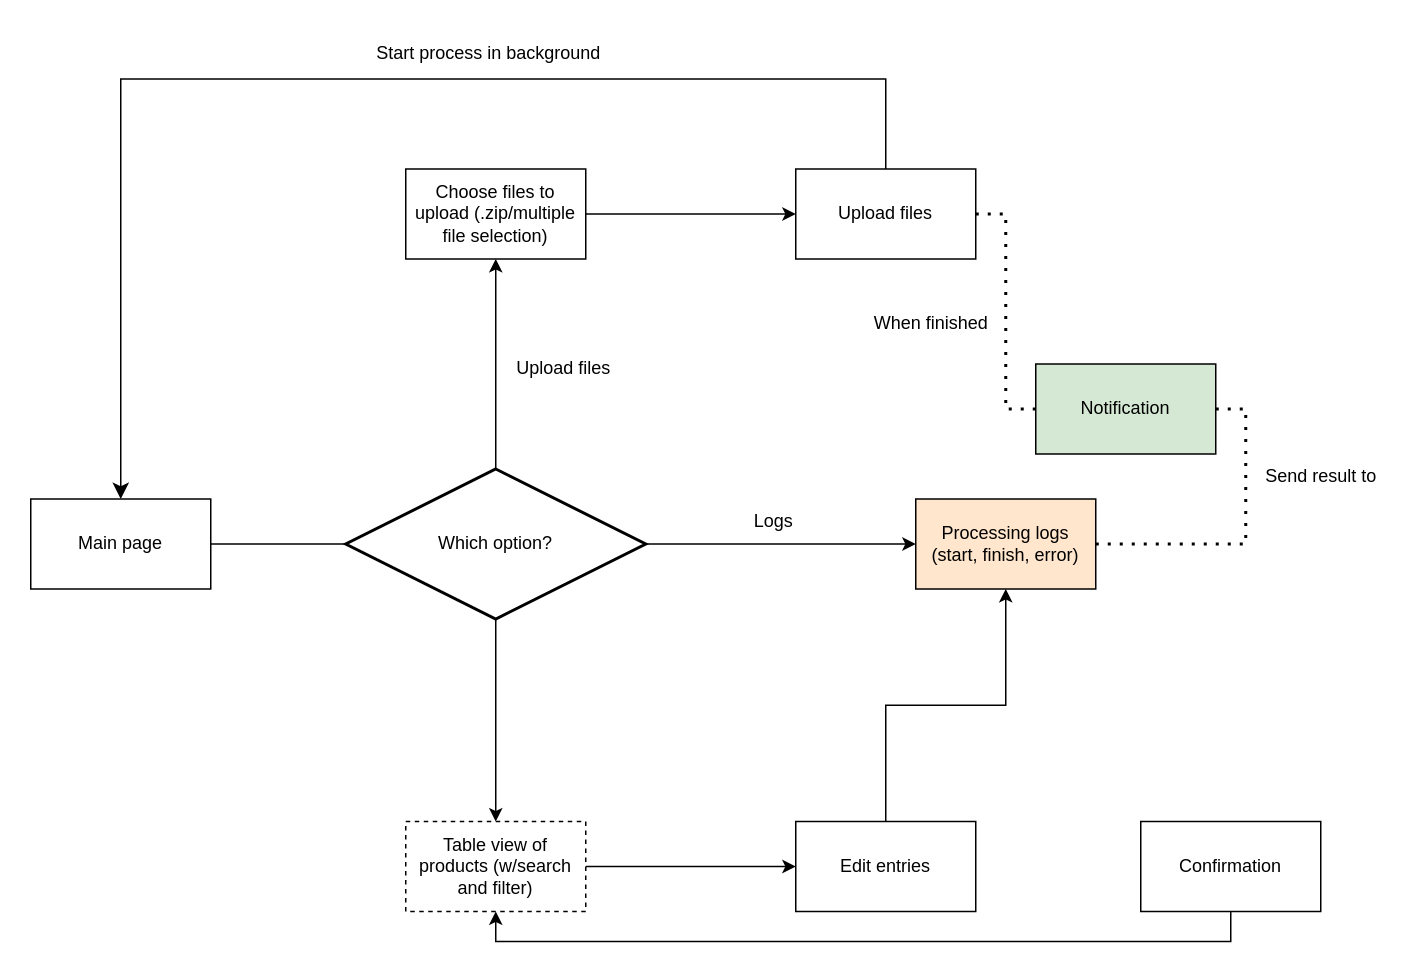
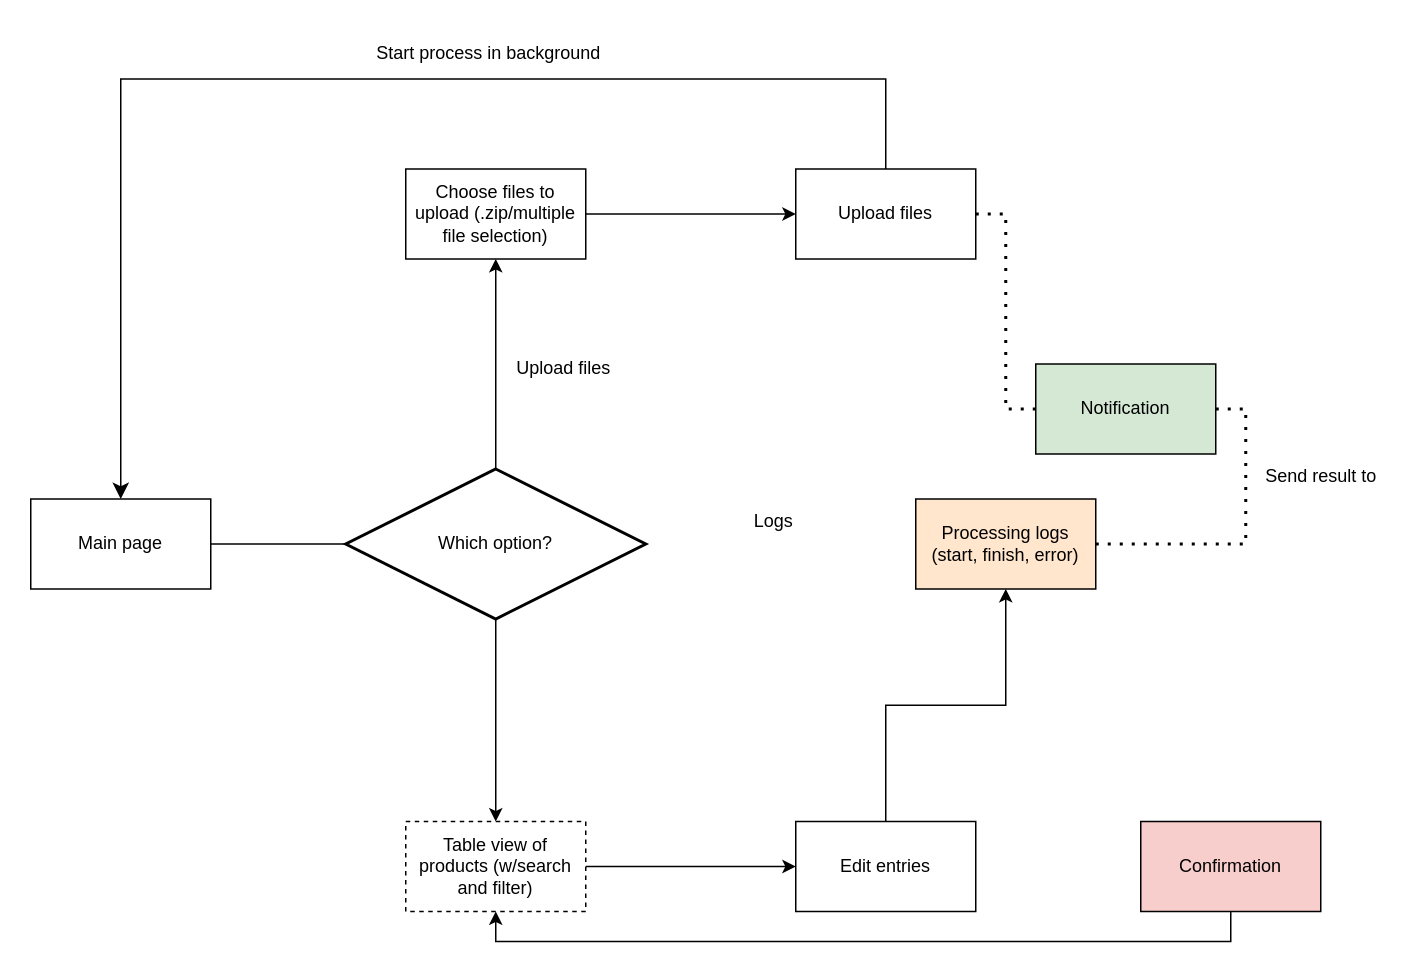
(931, 323) -> none
(776, 544) -> none
(1231, 866) -> (1231, 866)
